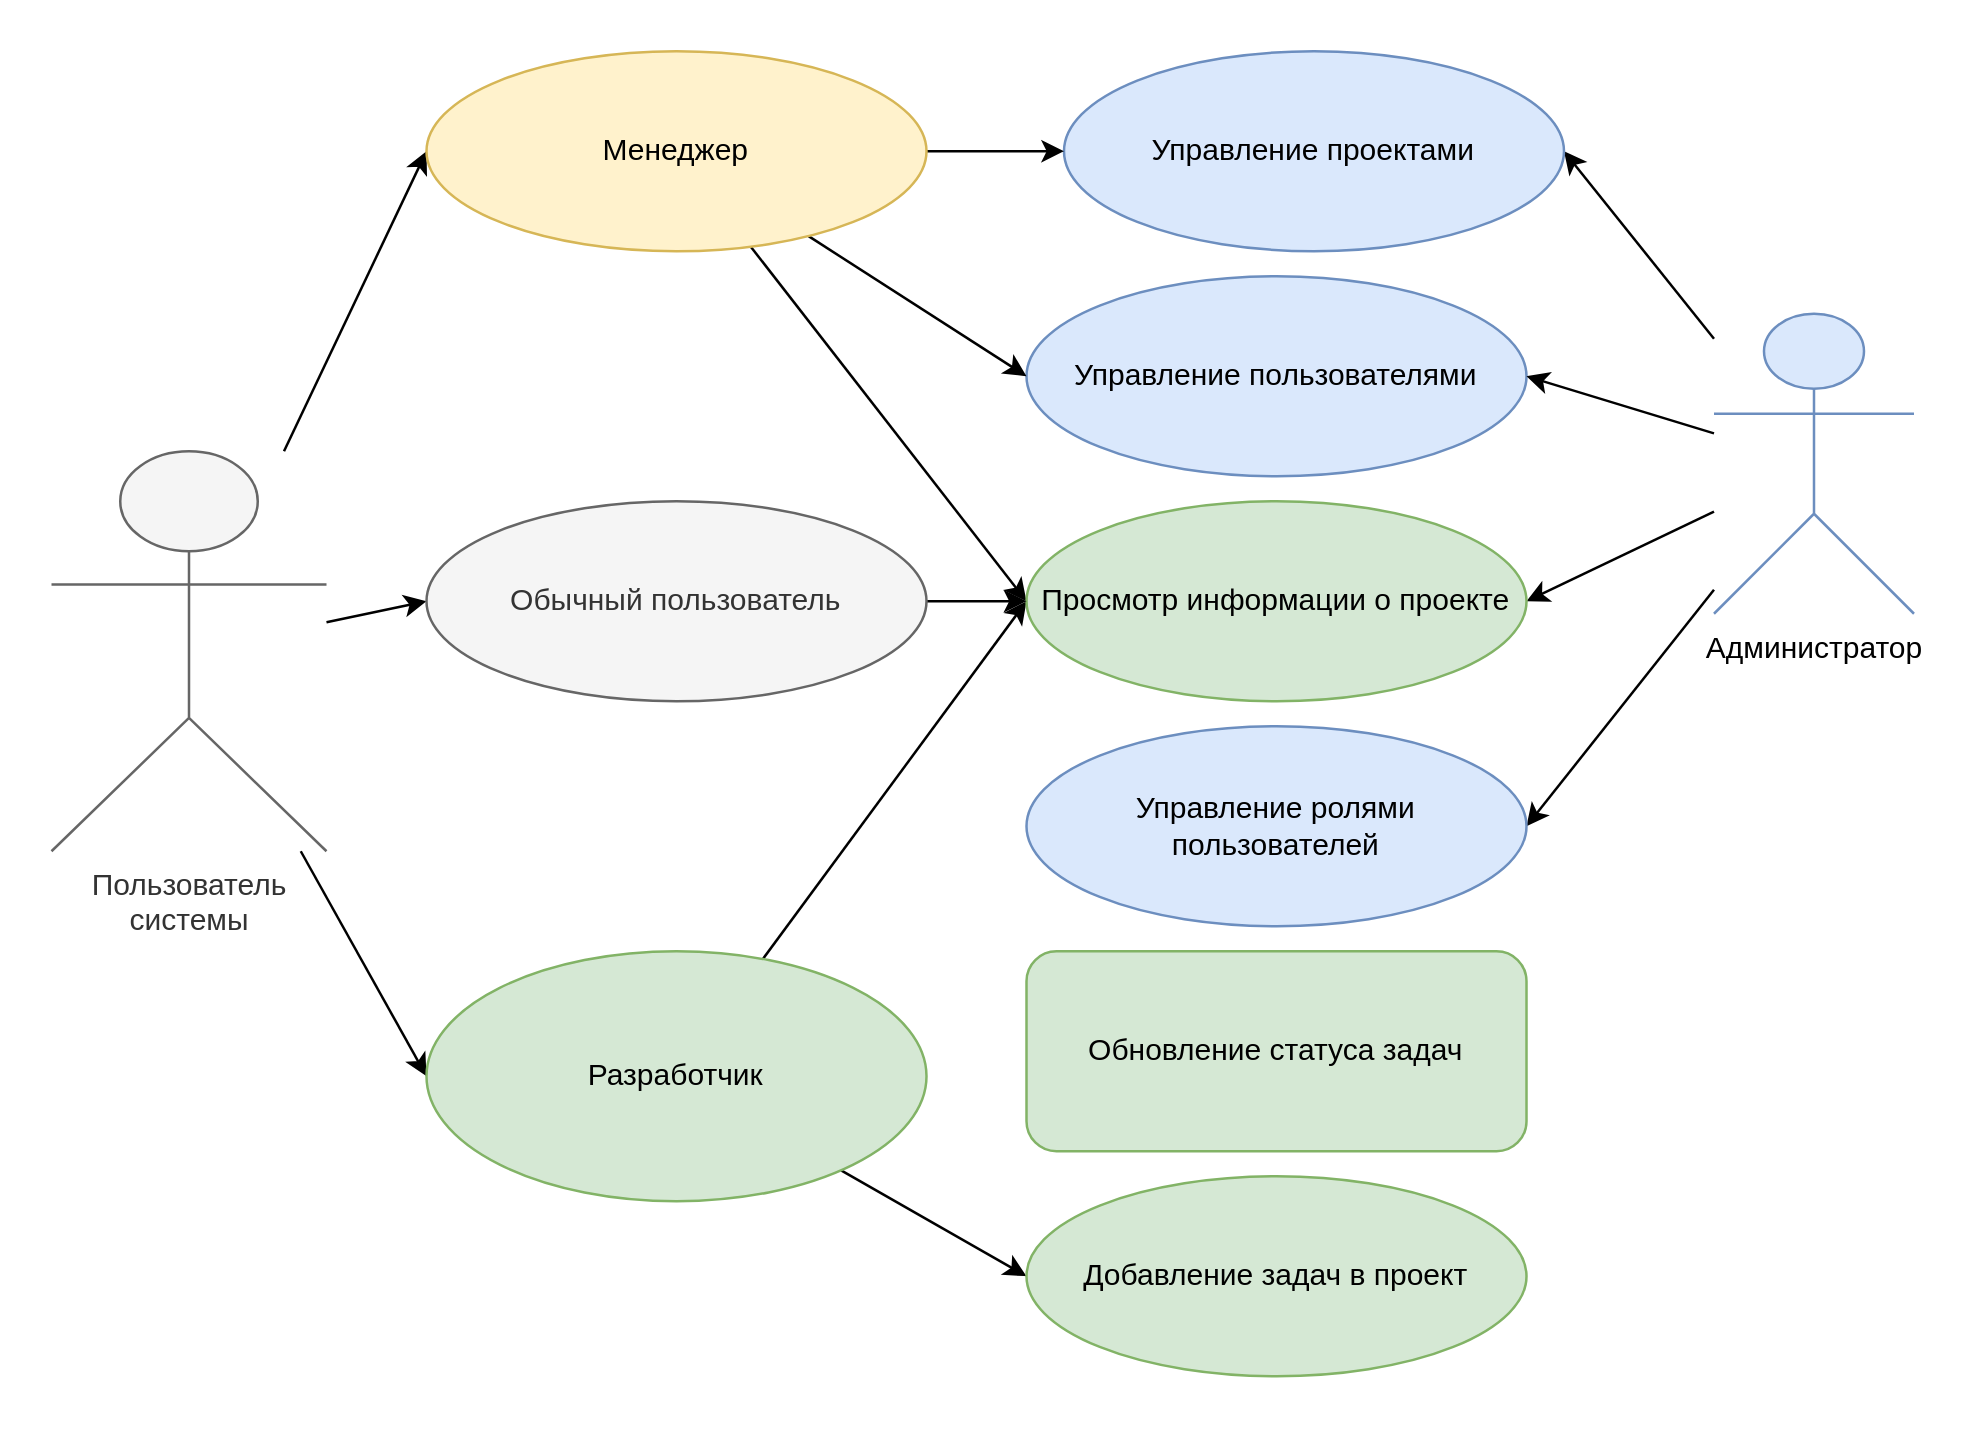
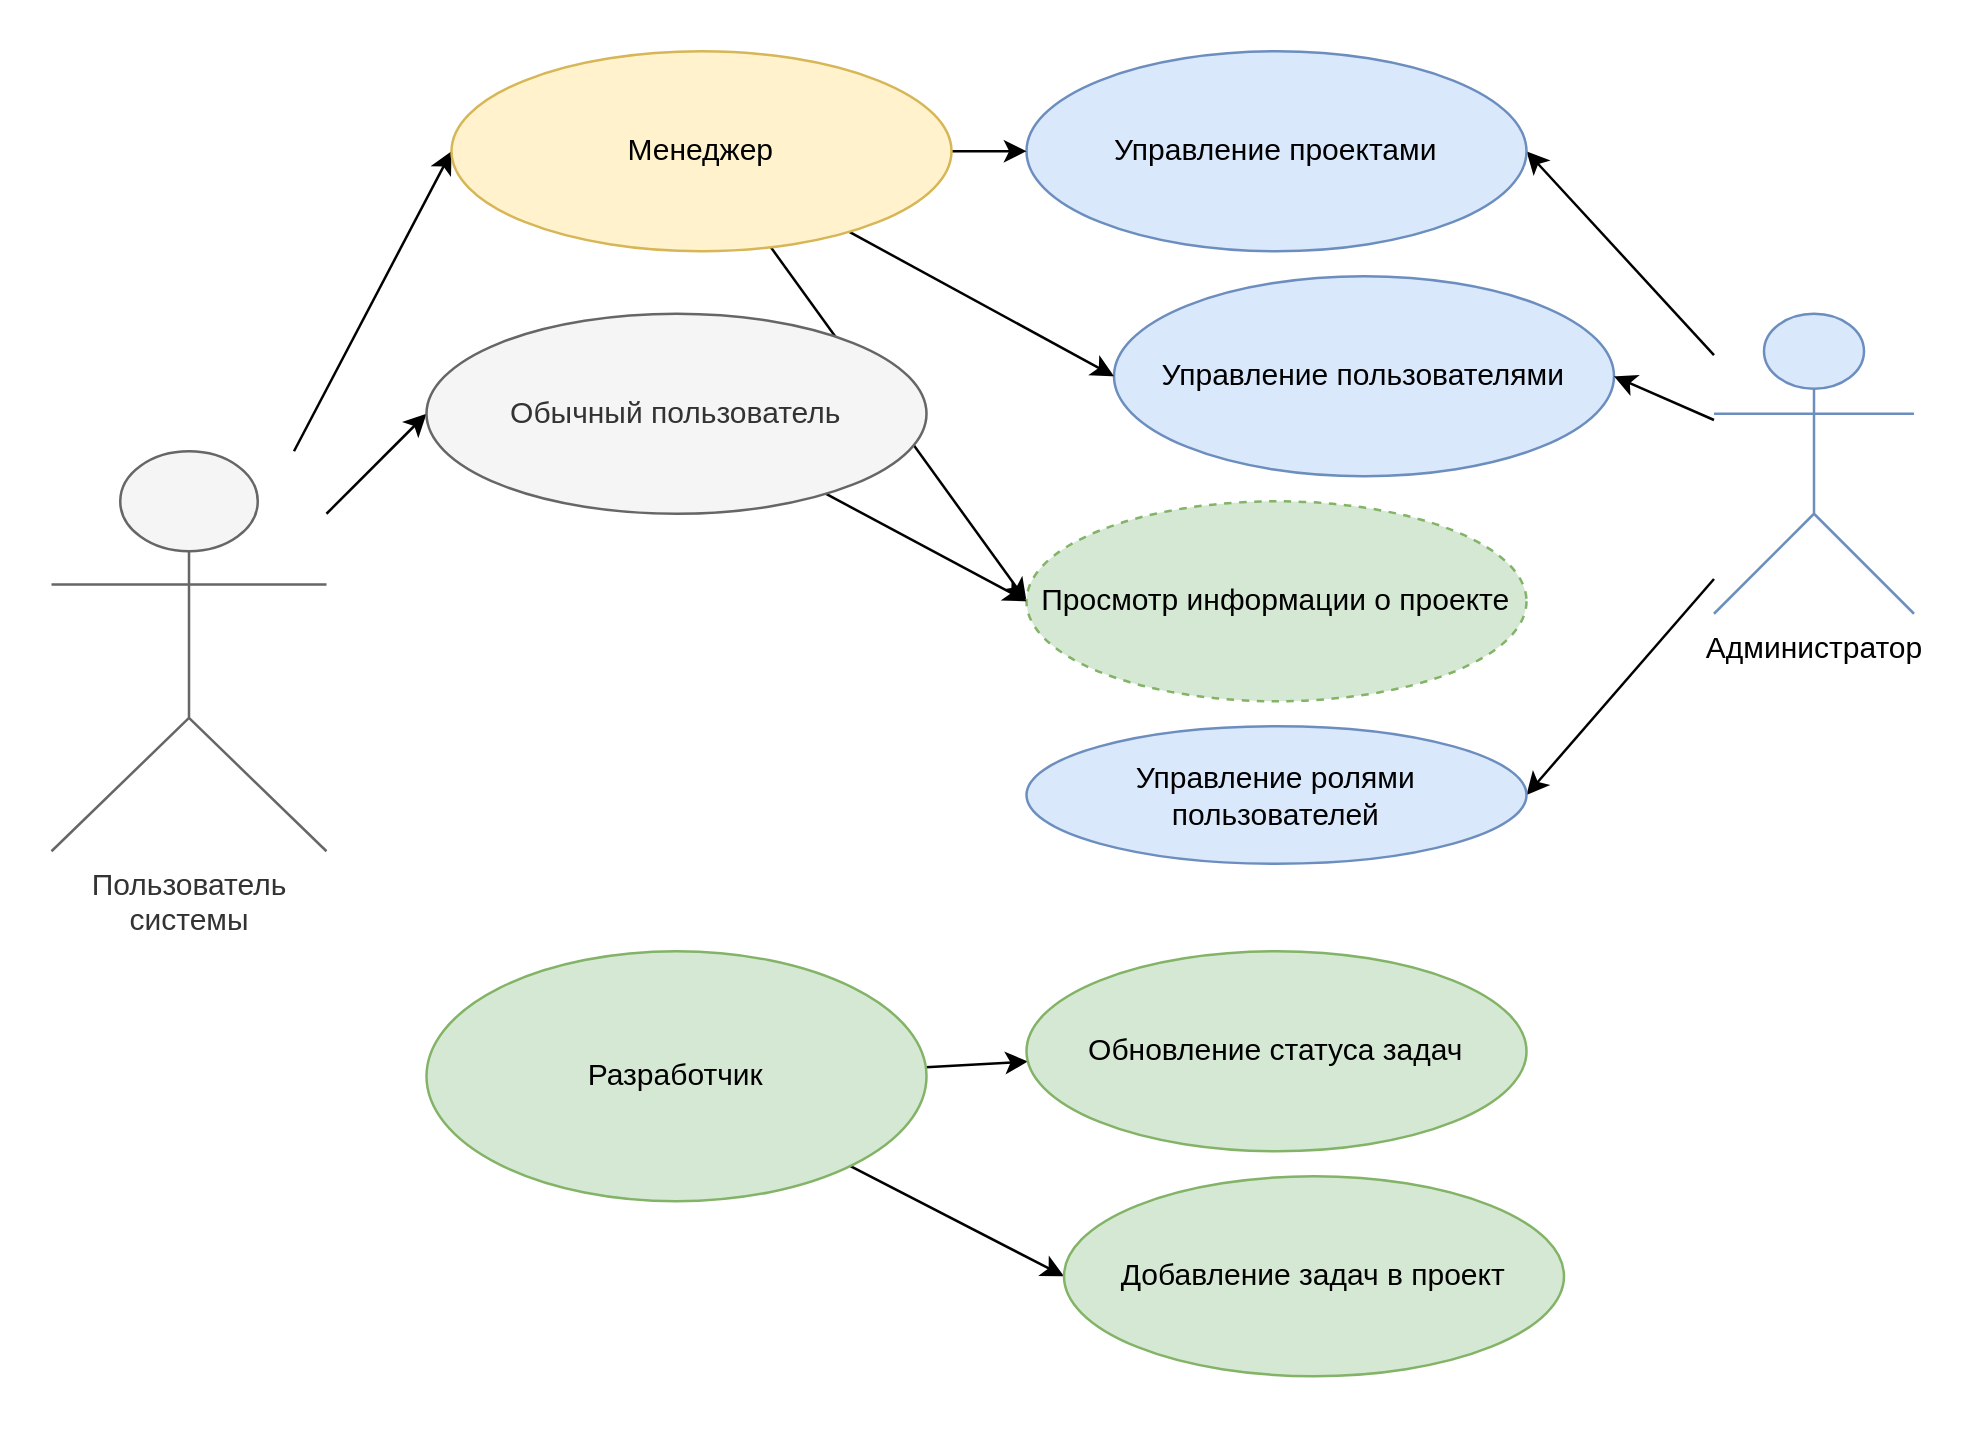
(676, 151) -> (701, 151)
(1314, 151) -> (1276, 151)
(1276, 376) -> (1364, 376)
(1628, 553) -> none
(676, 601) -> (676, 414)
(1276, 601) -> (1276, 601)
(890, 787) -> none
(1276, 826) -> (1276, 795)
(359, 956) -> none
(1276, 1051) -> (1276, 1051)
none -> (969, 1065)
(1276, 1276) -> (1314, 1276)
